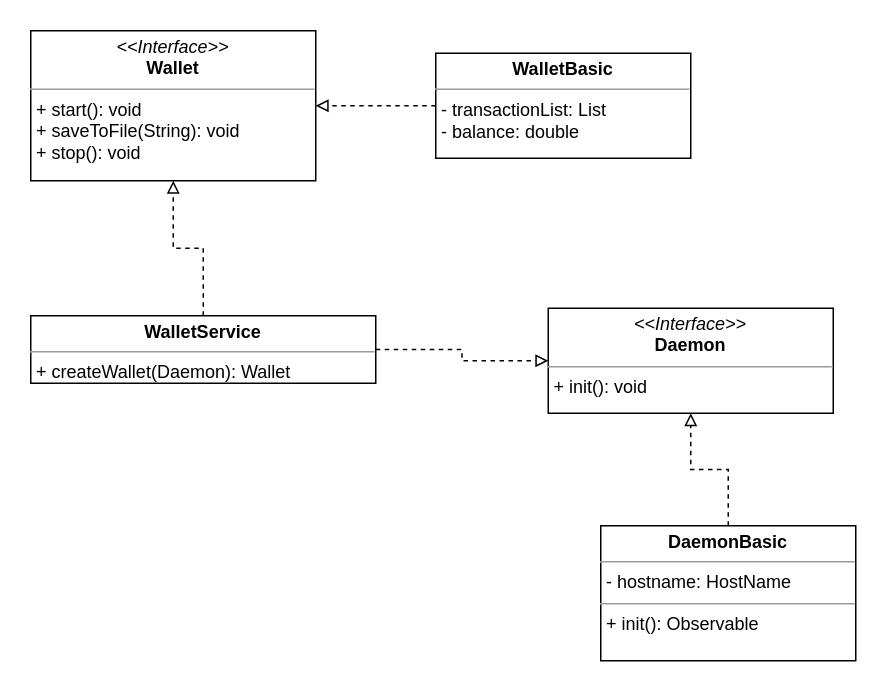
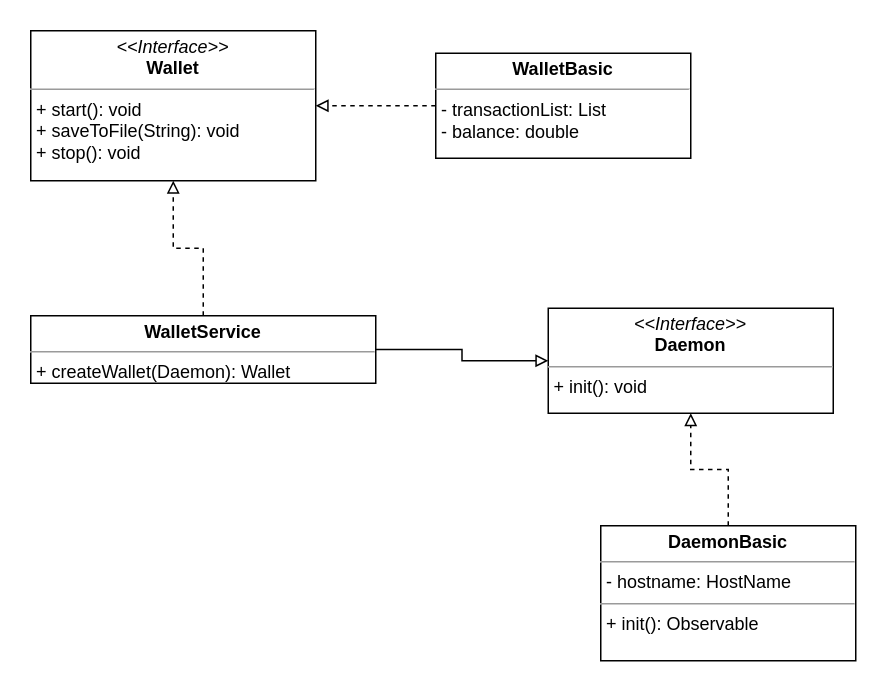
(462, 350) -> (462, 350)
